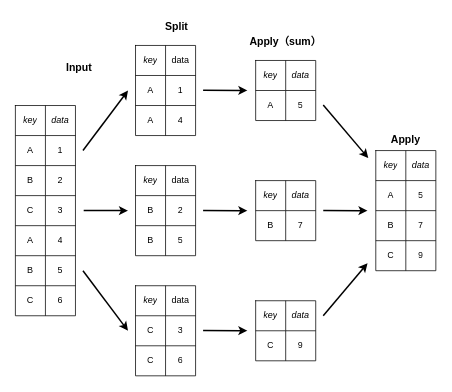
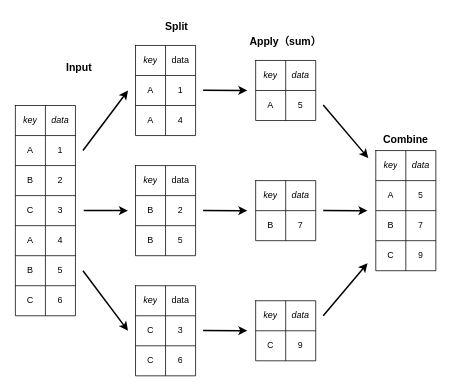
(405, 139) -> (405, 139)
